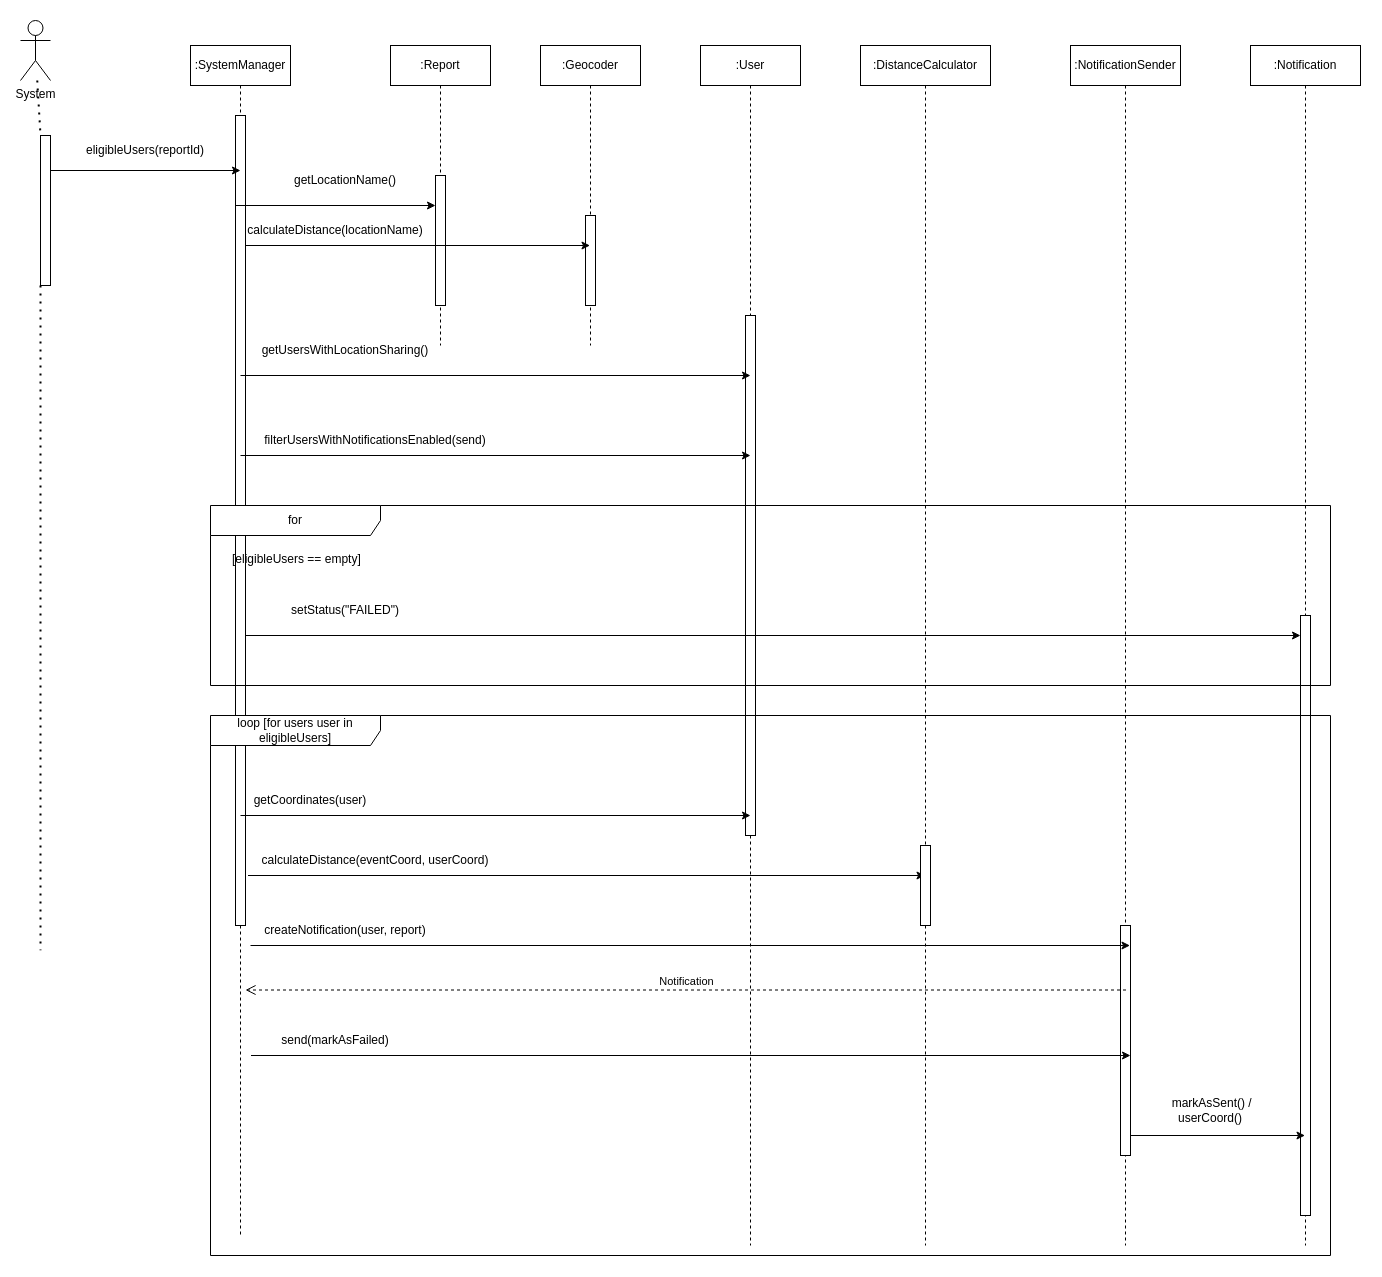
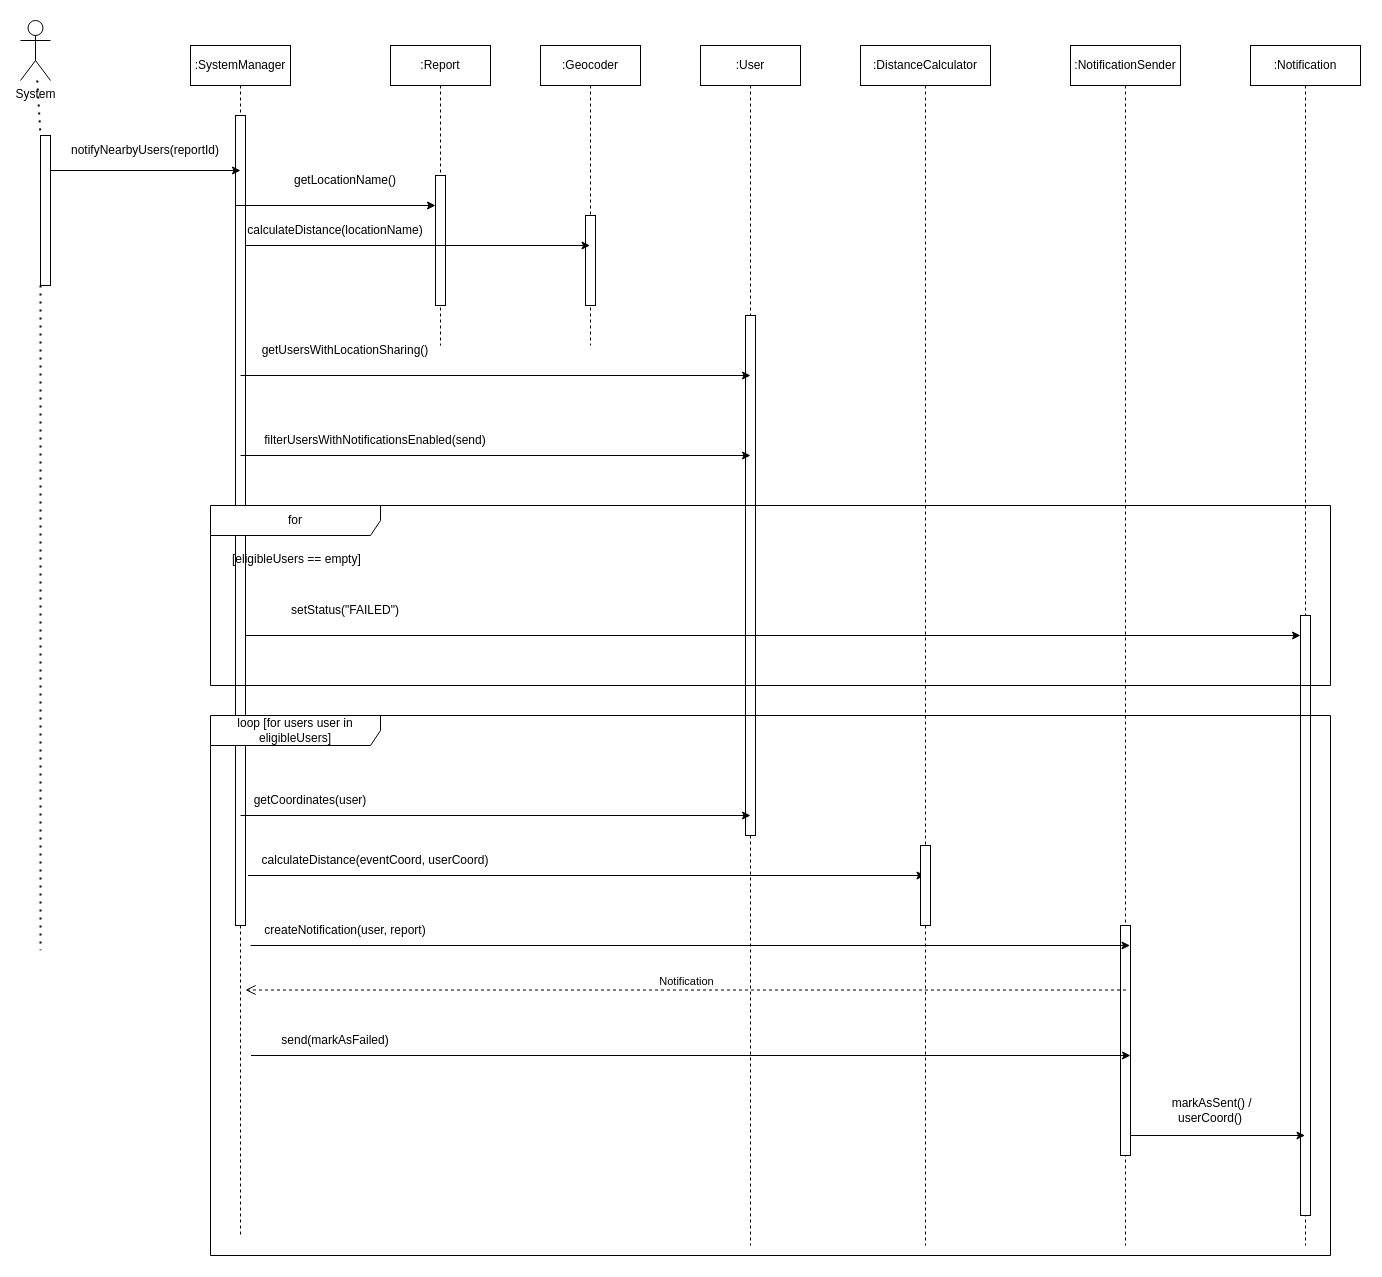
(146, 151) -> (146, 151)
